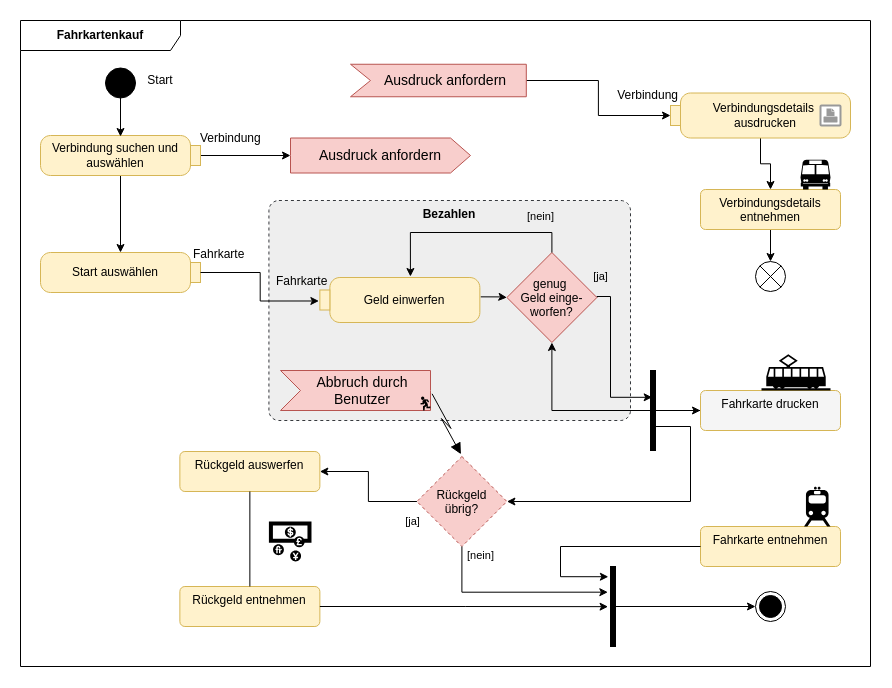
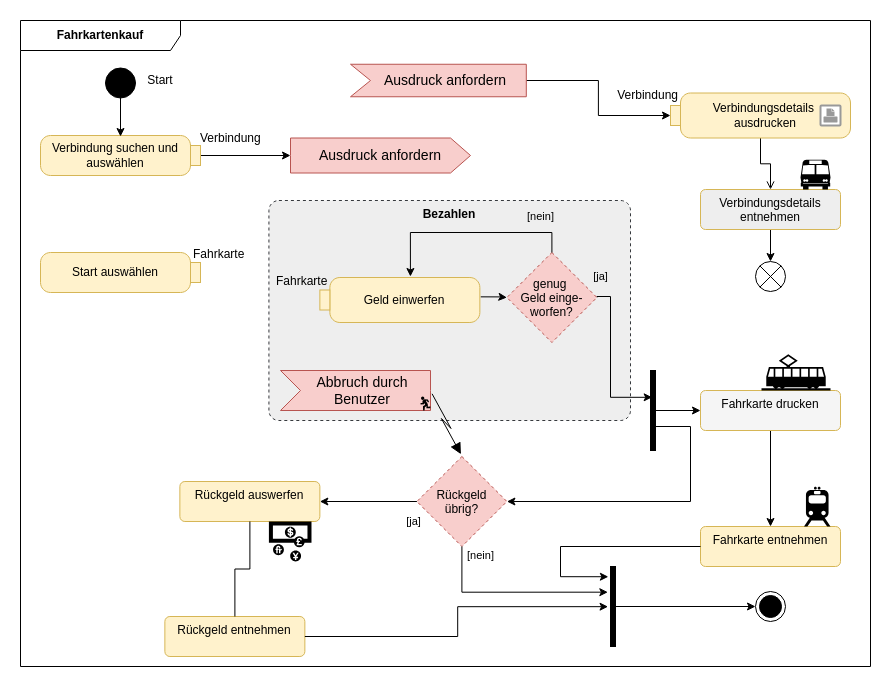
(771, 181) -> (771, 183)
(771, 210) -> (771, 210)
(121, 211) -> none
(249, 273) -> none
(552, 298) -> (552, 298)
(571, 411) -> (771, 475)
(250, 472) -> (250, 502)
(250, 607) -> (235, 637)
